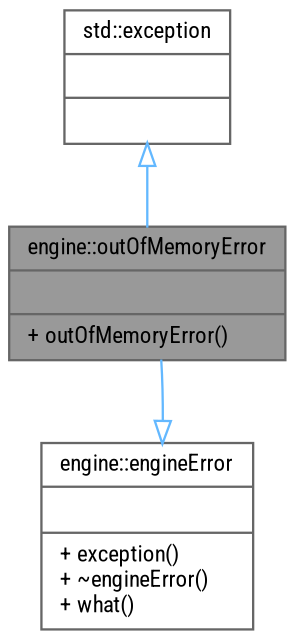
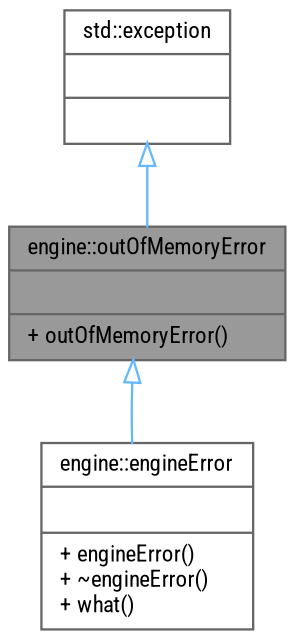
(163, 390) -> (132, 413)
(120, 555) -> (128, 555)
